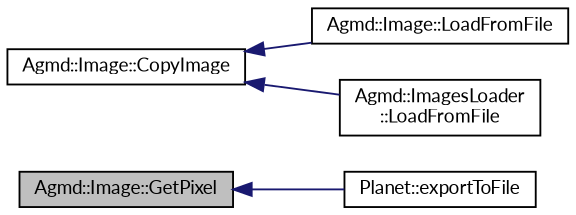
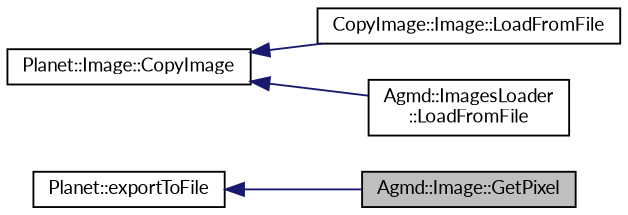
(440, 26) -> (469, 26)
(126, 67) -> (129, 67)
(298, 189) -> (303, 189)
